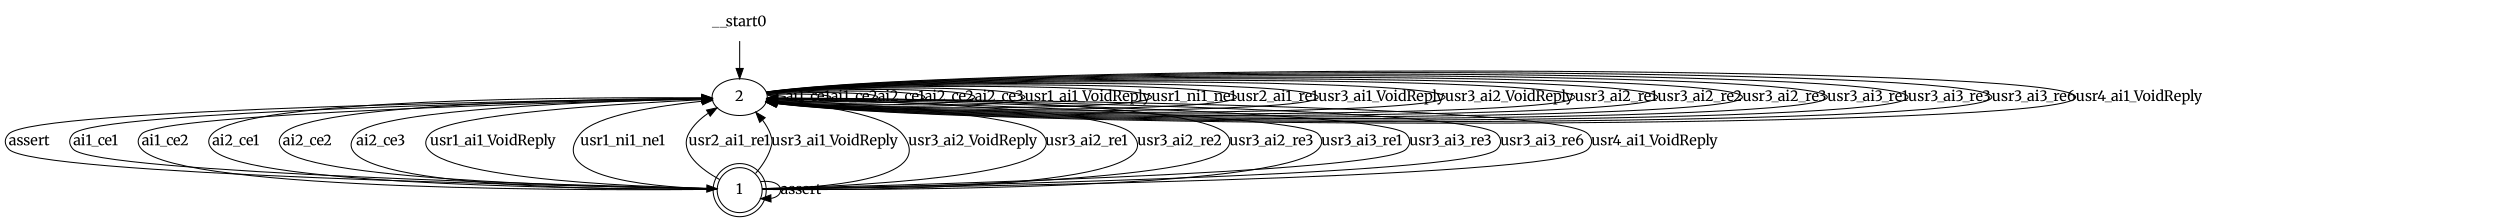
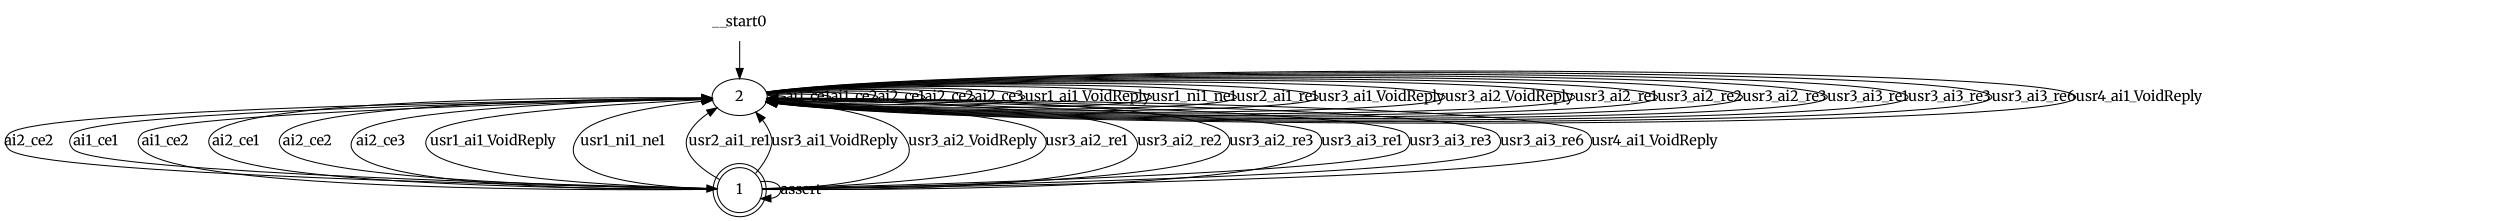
(29, 142) -> (29, 142)
